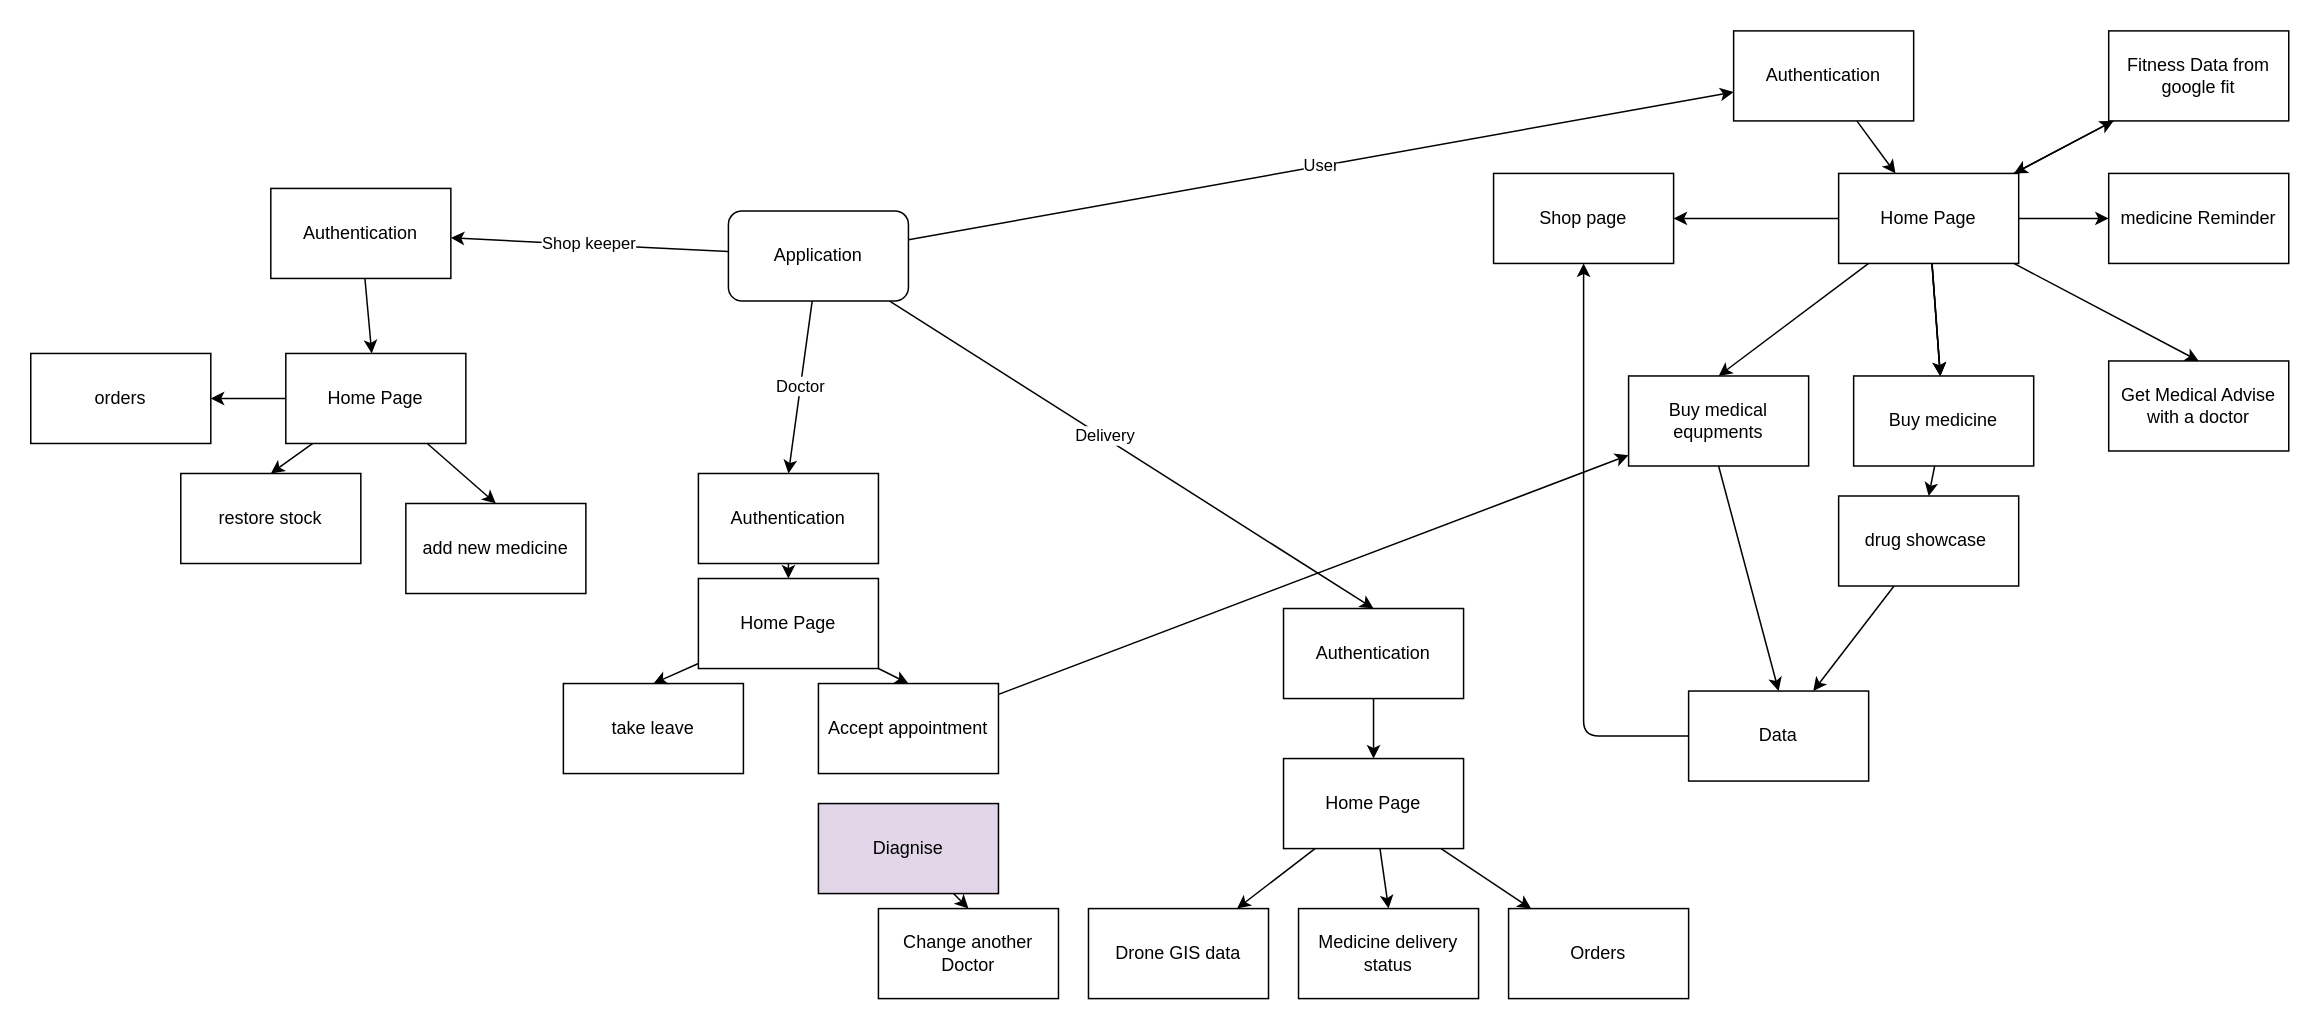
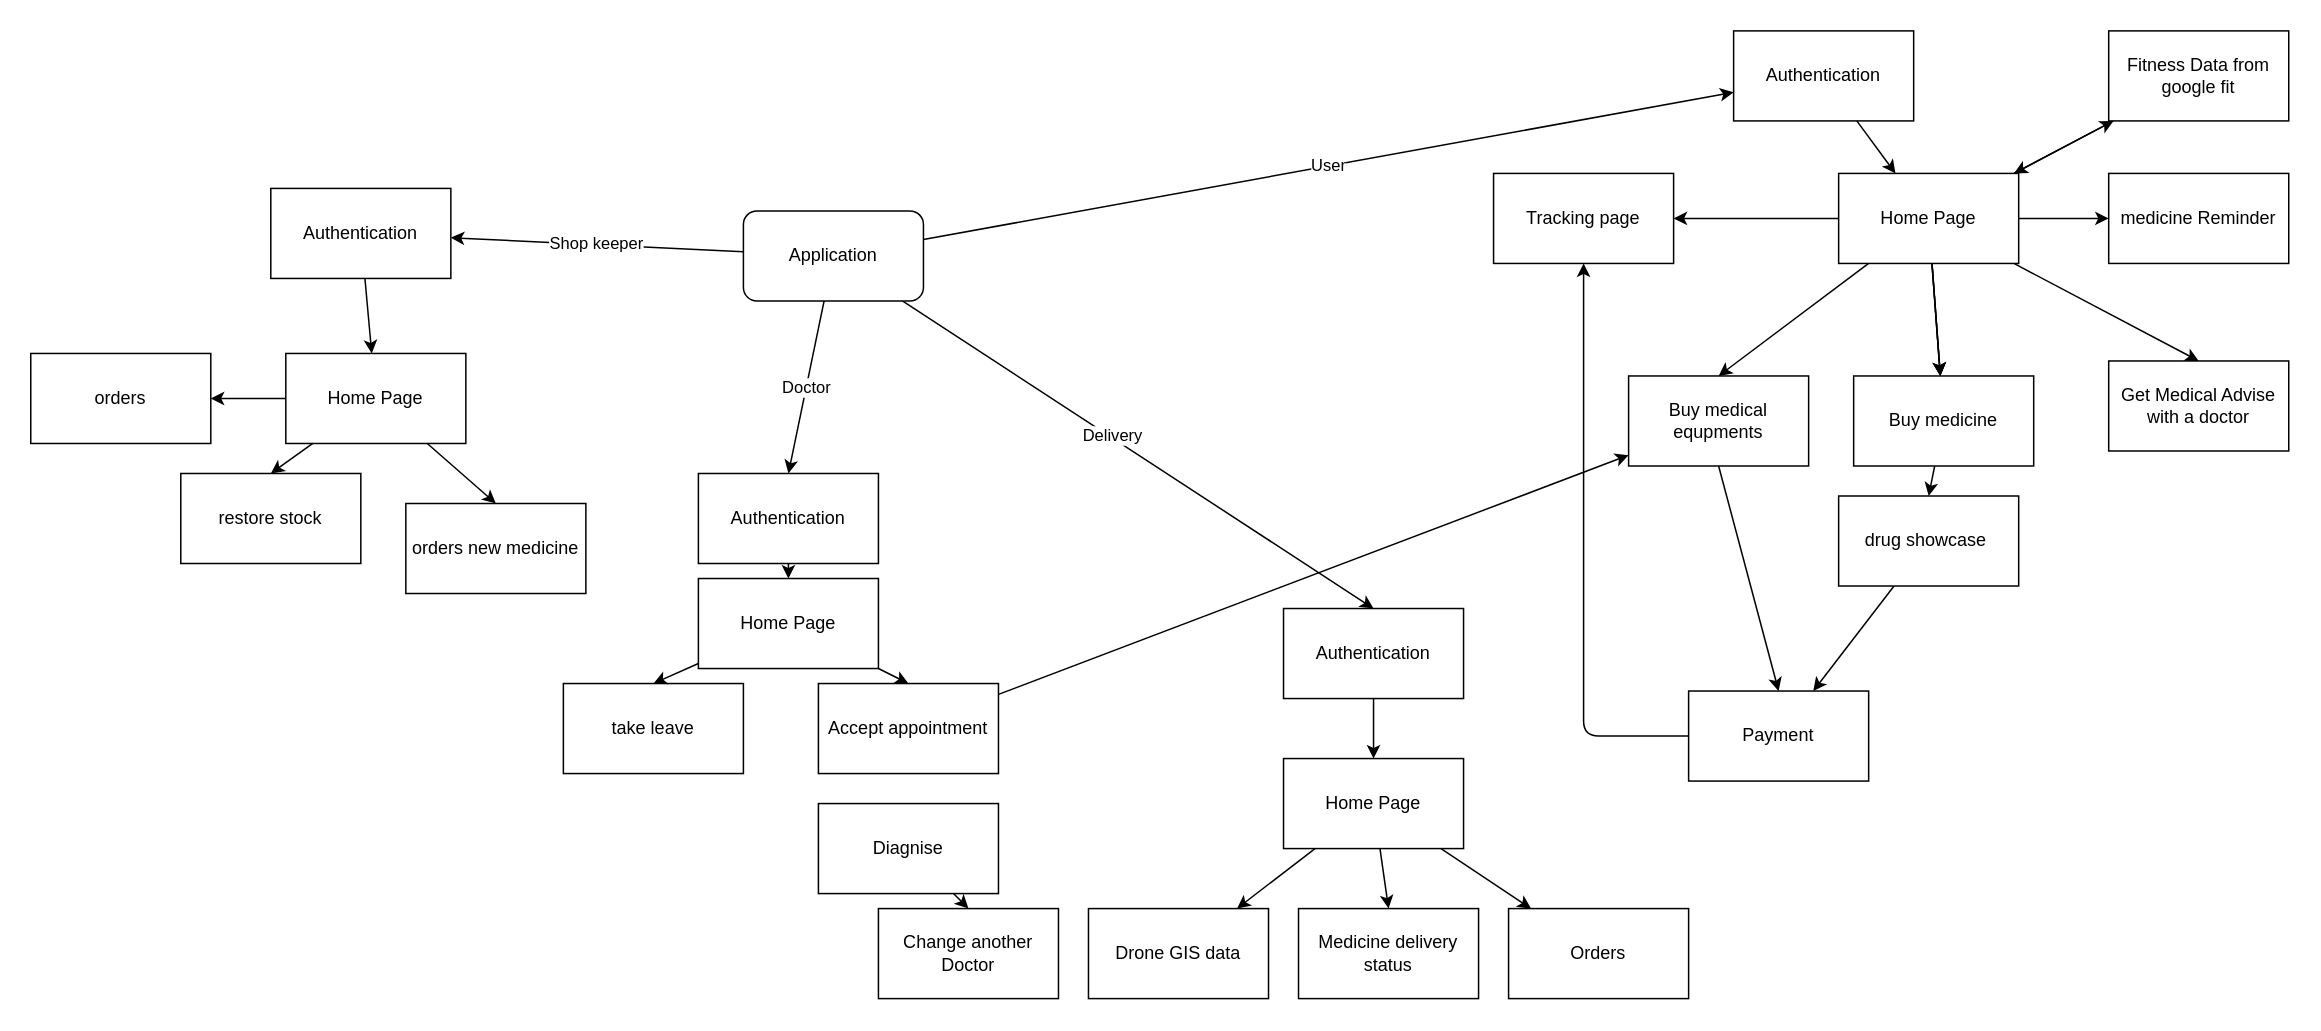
(1583, 218) -> (1583, 218)
(818, 256) -> (833, 256)
(496, 548) -> (496, 548)
(1778, 736) -> (1778, 736)
(908, 848) -> (908, 848)
